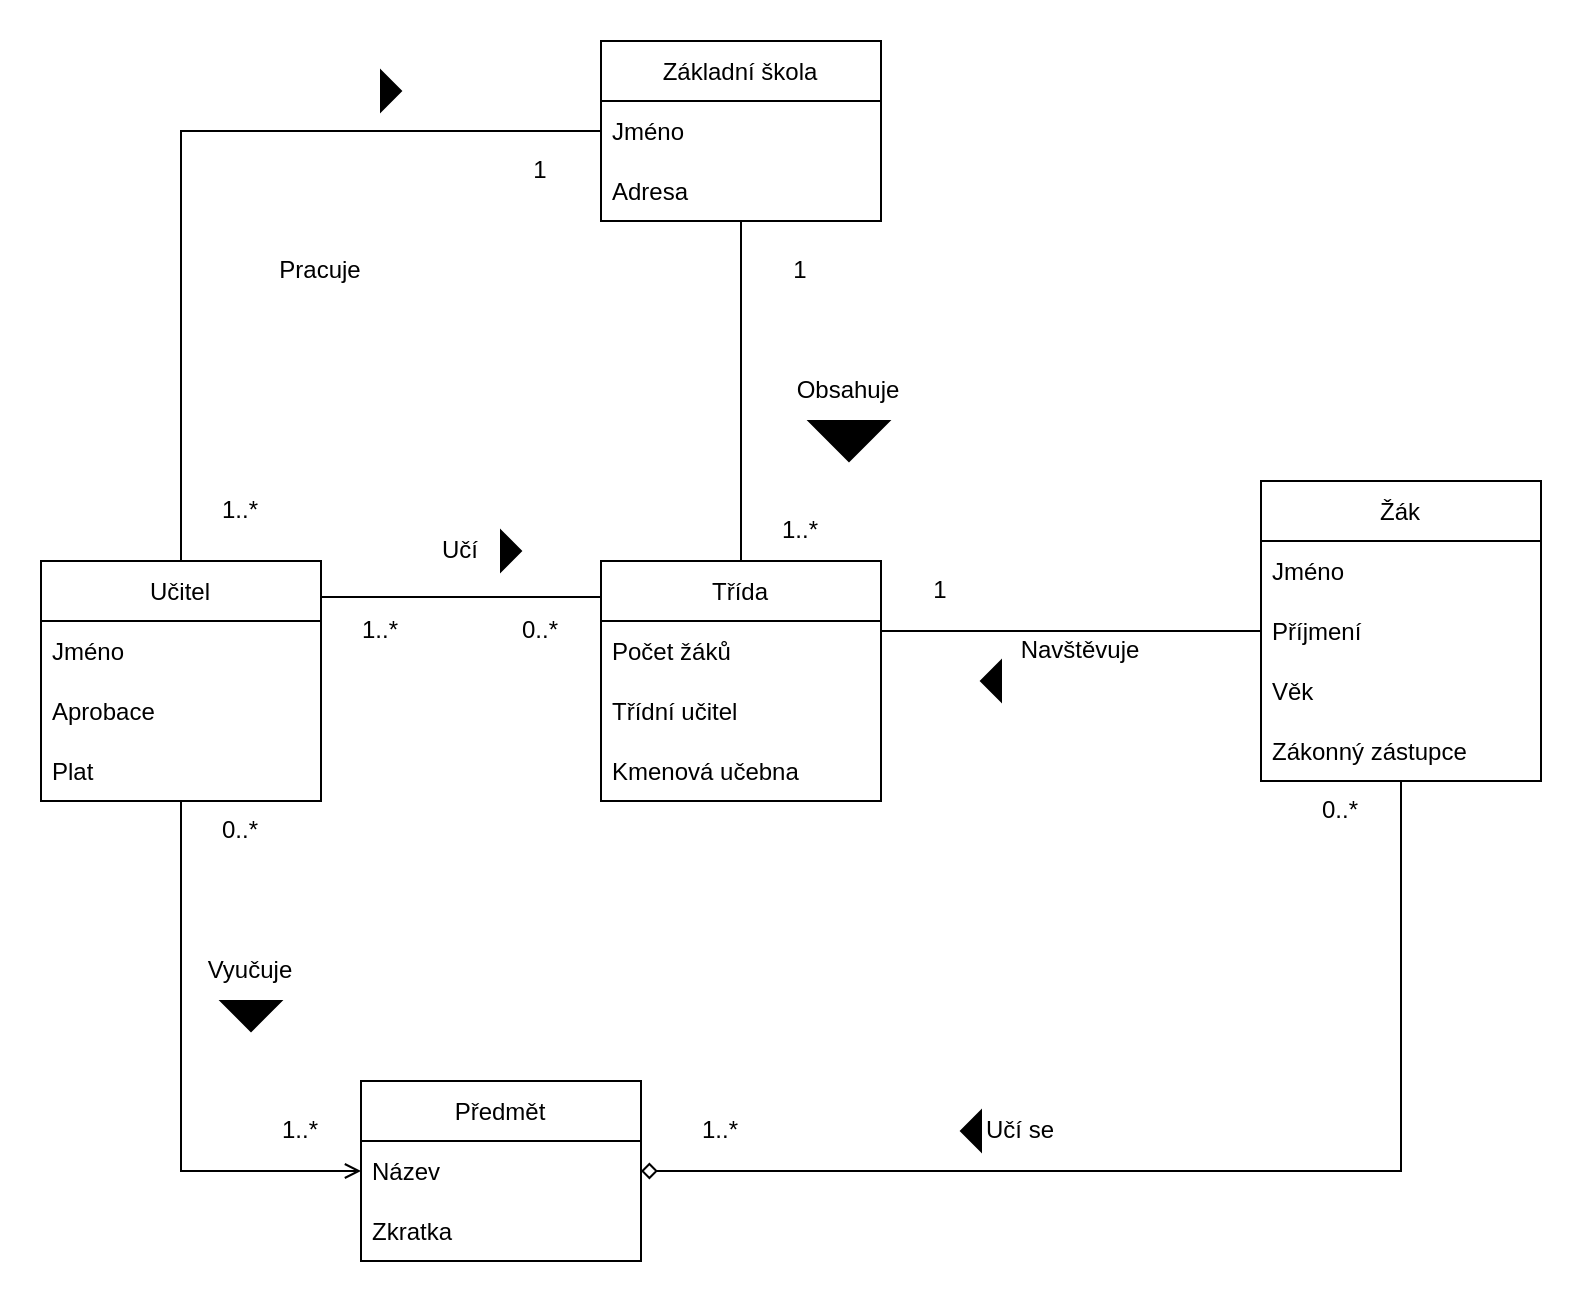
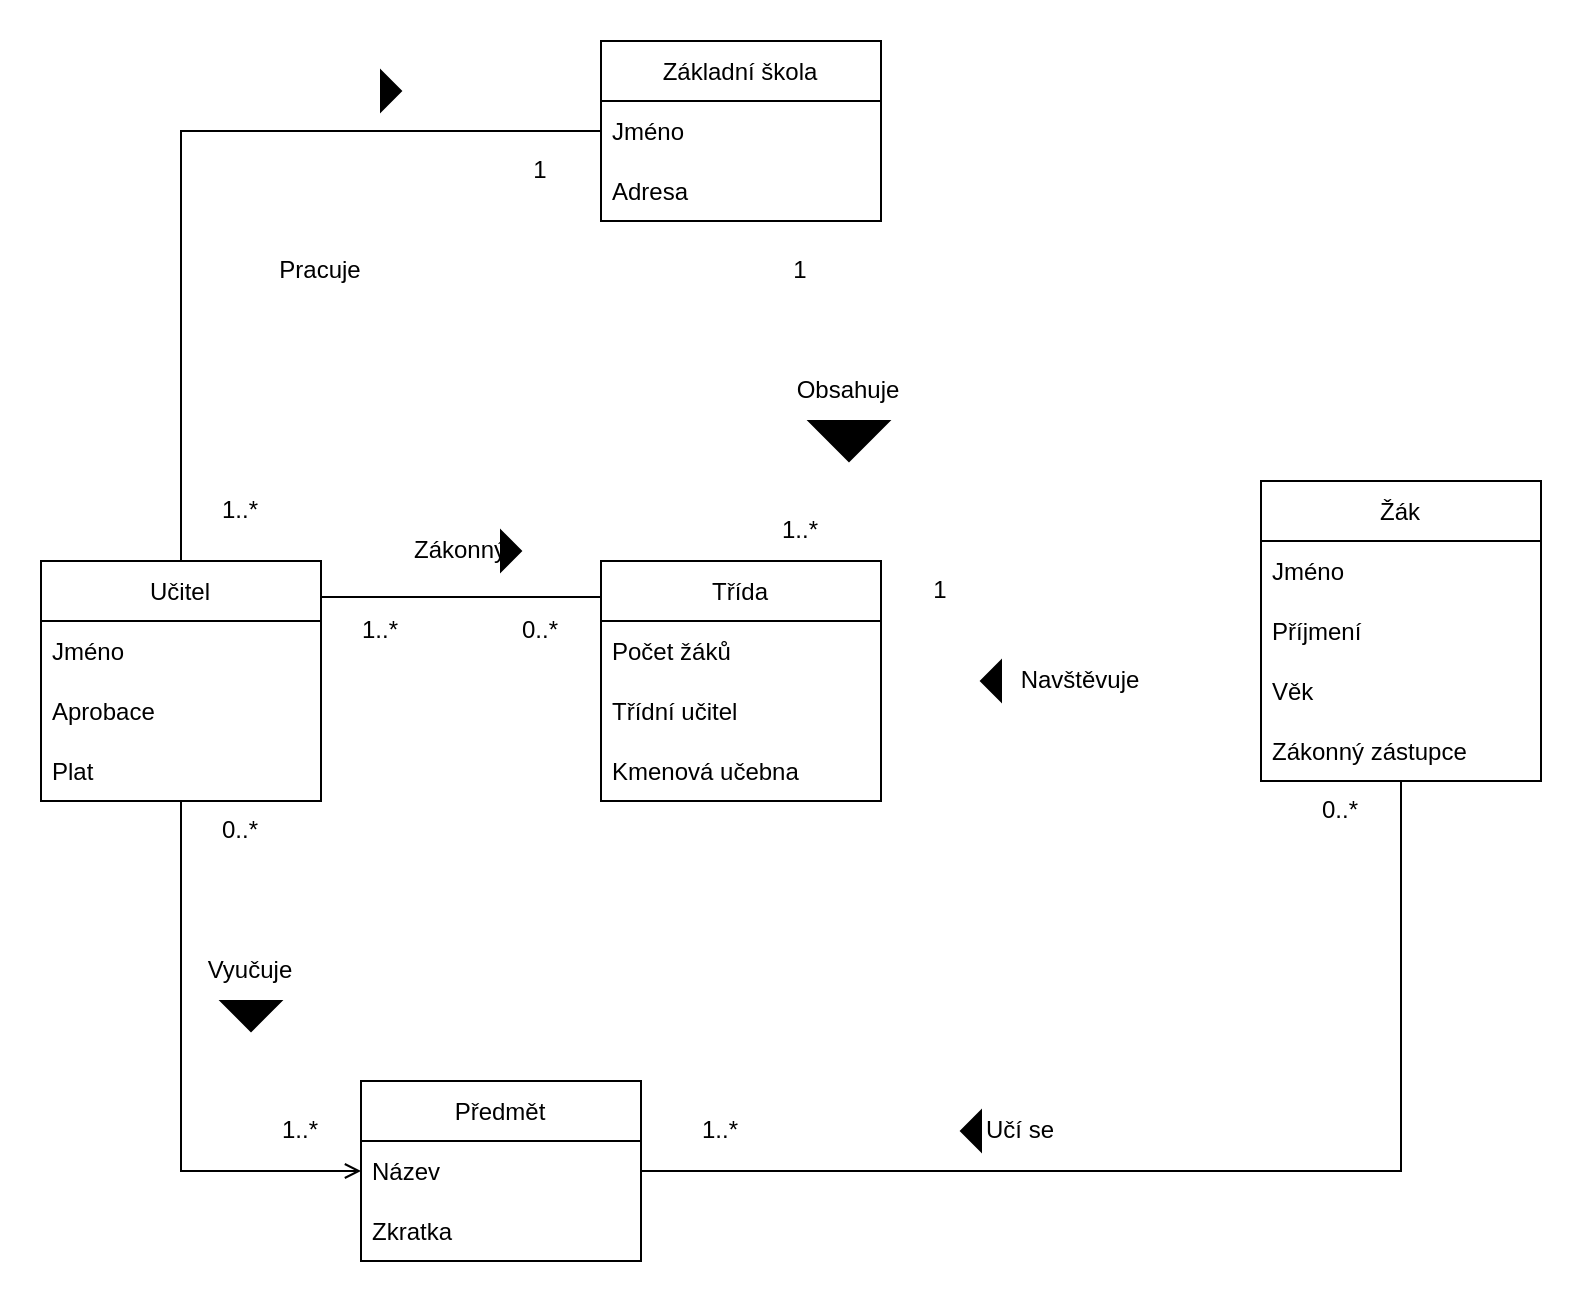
(741, 393) -> none
(461, 551) -> (461, 551)
(1071, 631) -> none
(1081, 651) -> (1081, 681)
(657, 1171) -> (649, 1171)
